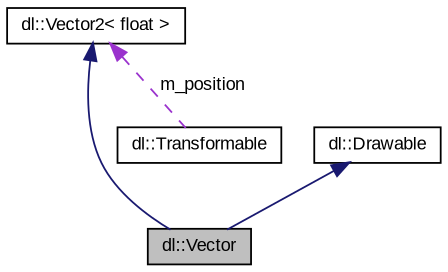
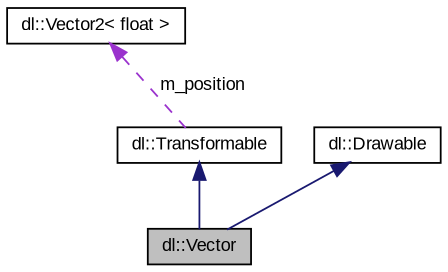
(100, 160) -> (199, 205)
